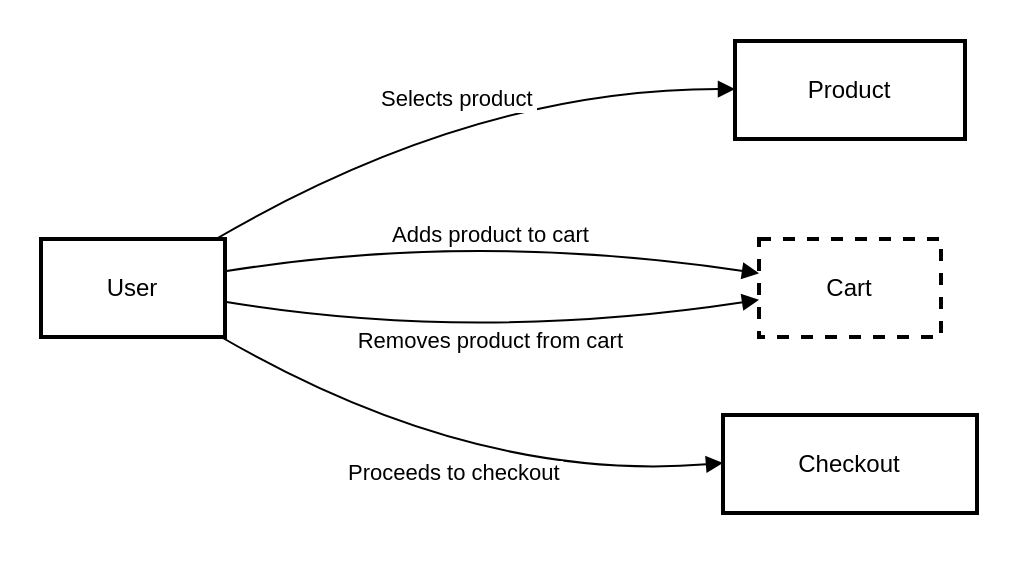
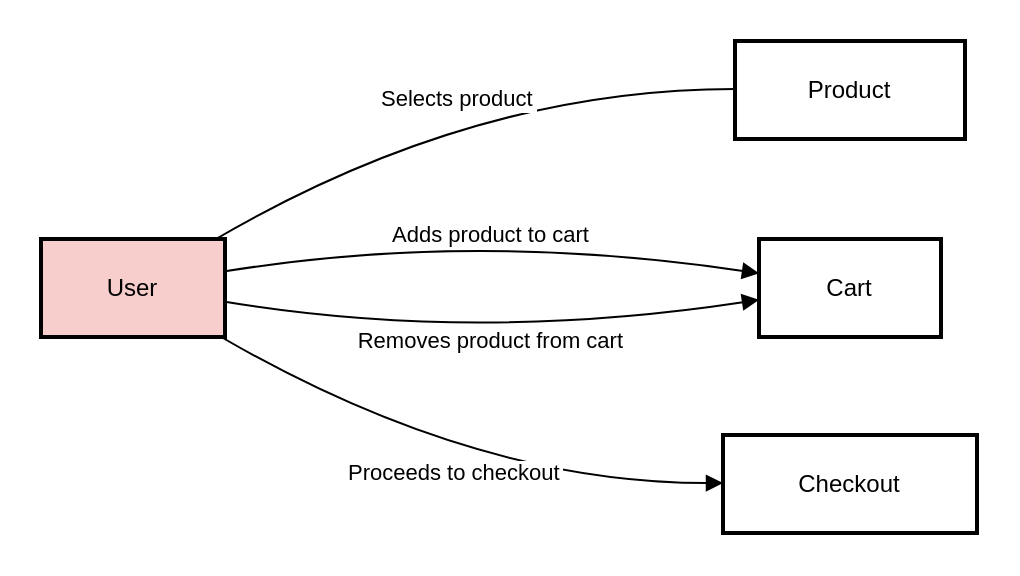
(717, 89) -> (724, 89)
(133, 288) -> (133, 288)
(850, 288) -> (850, 288)
(850, 464) -> (850, 484)
